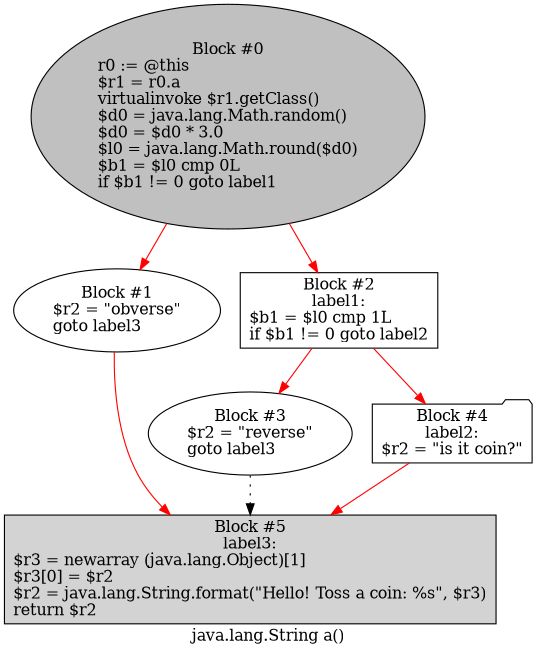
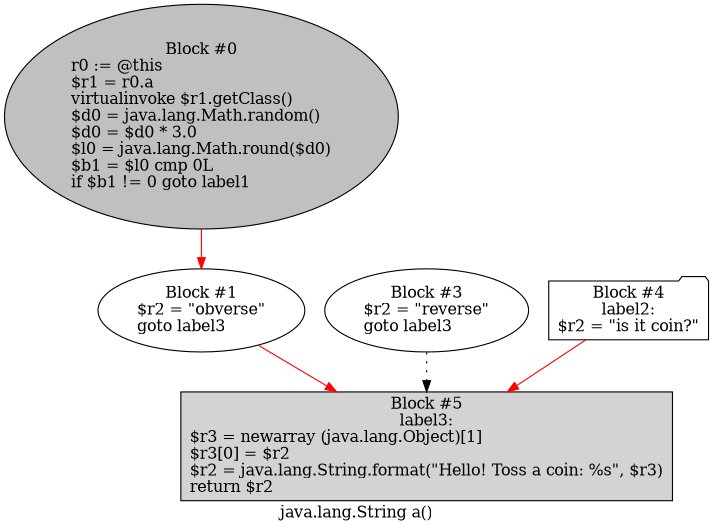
(339, 310) -> none
